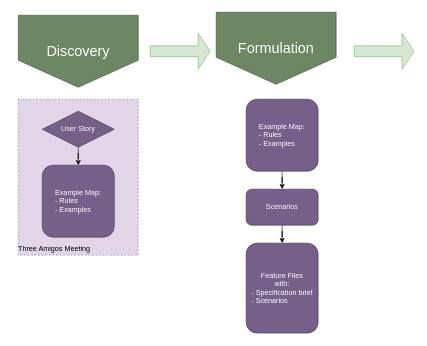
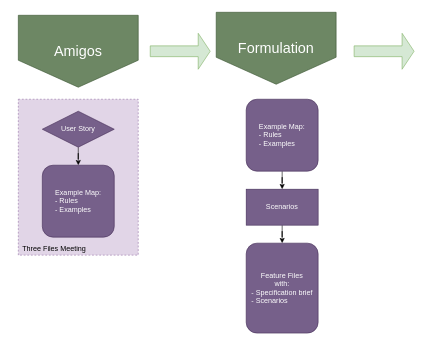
(78, 51) -> (78, 51)
(282, 207) -> (282, 207)
(54, 249) -> (54, 249)
